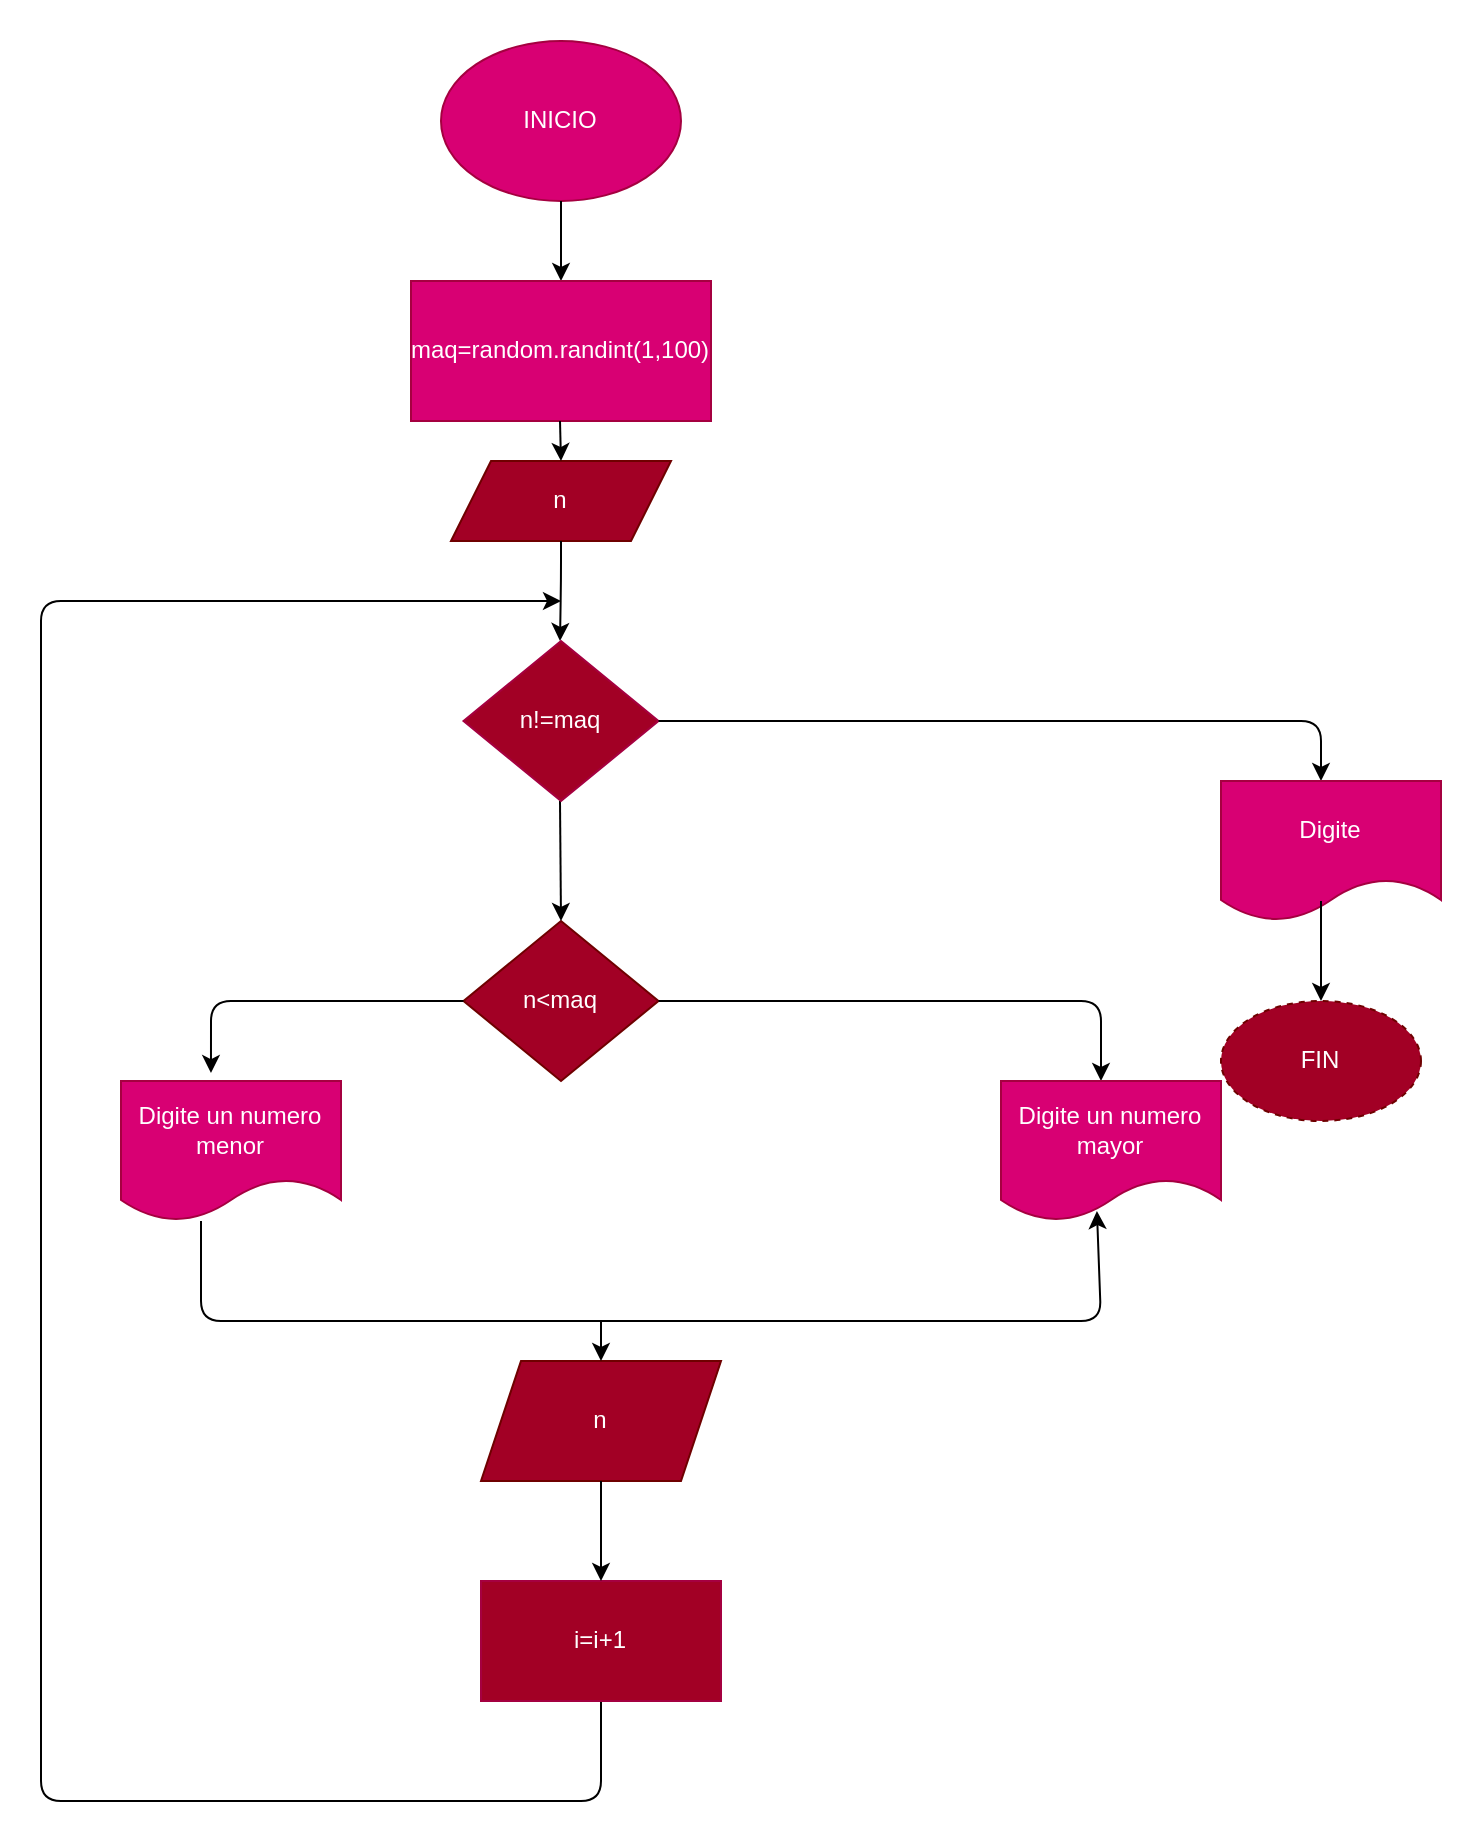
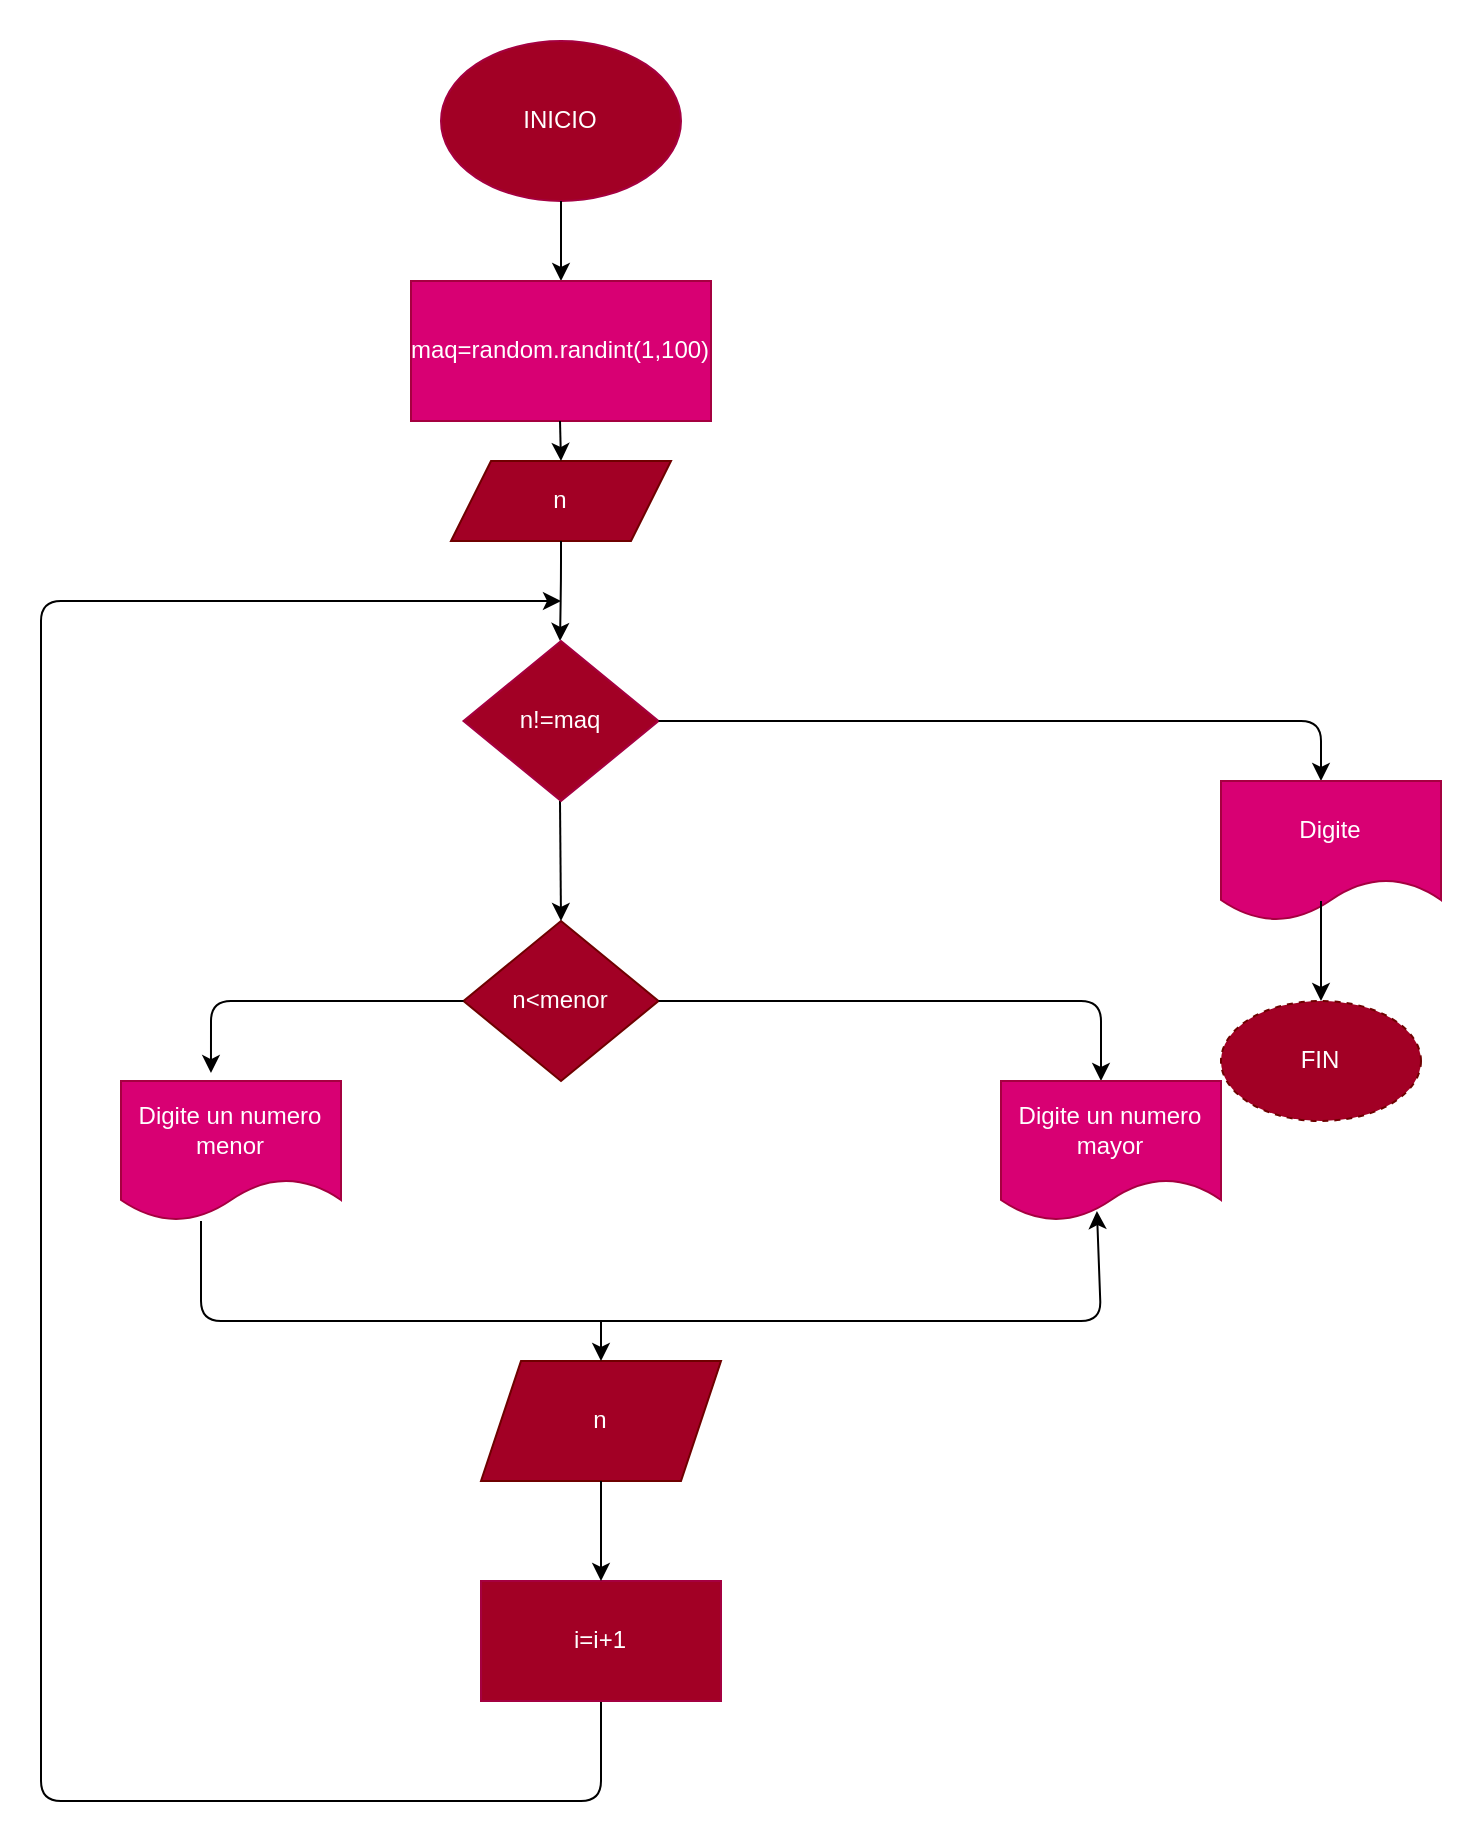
(561, 121) -> (561, 121)
(561, 1001) -> (561, 1001)
